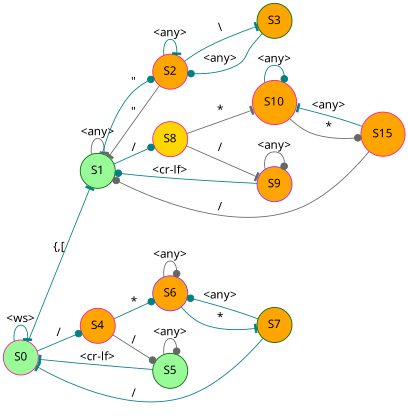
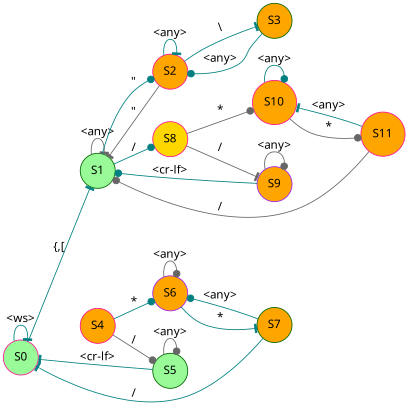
(218, 122) -> (218, 122)
(383, 134) -> (383, 134)
(56, 343) -> none
